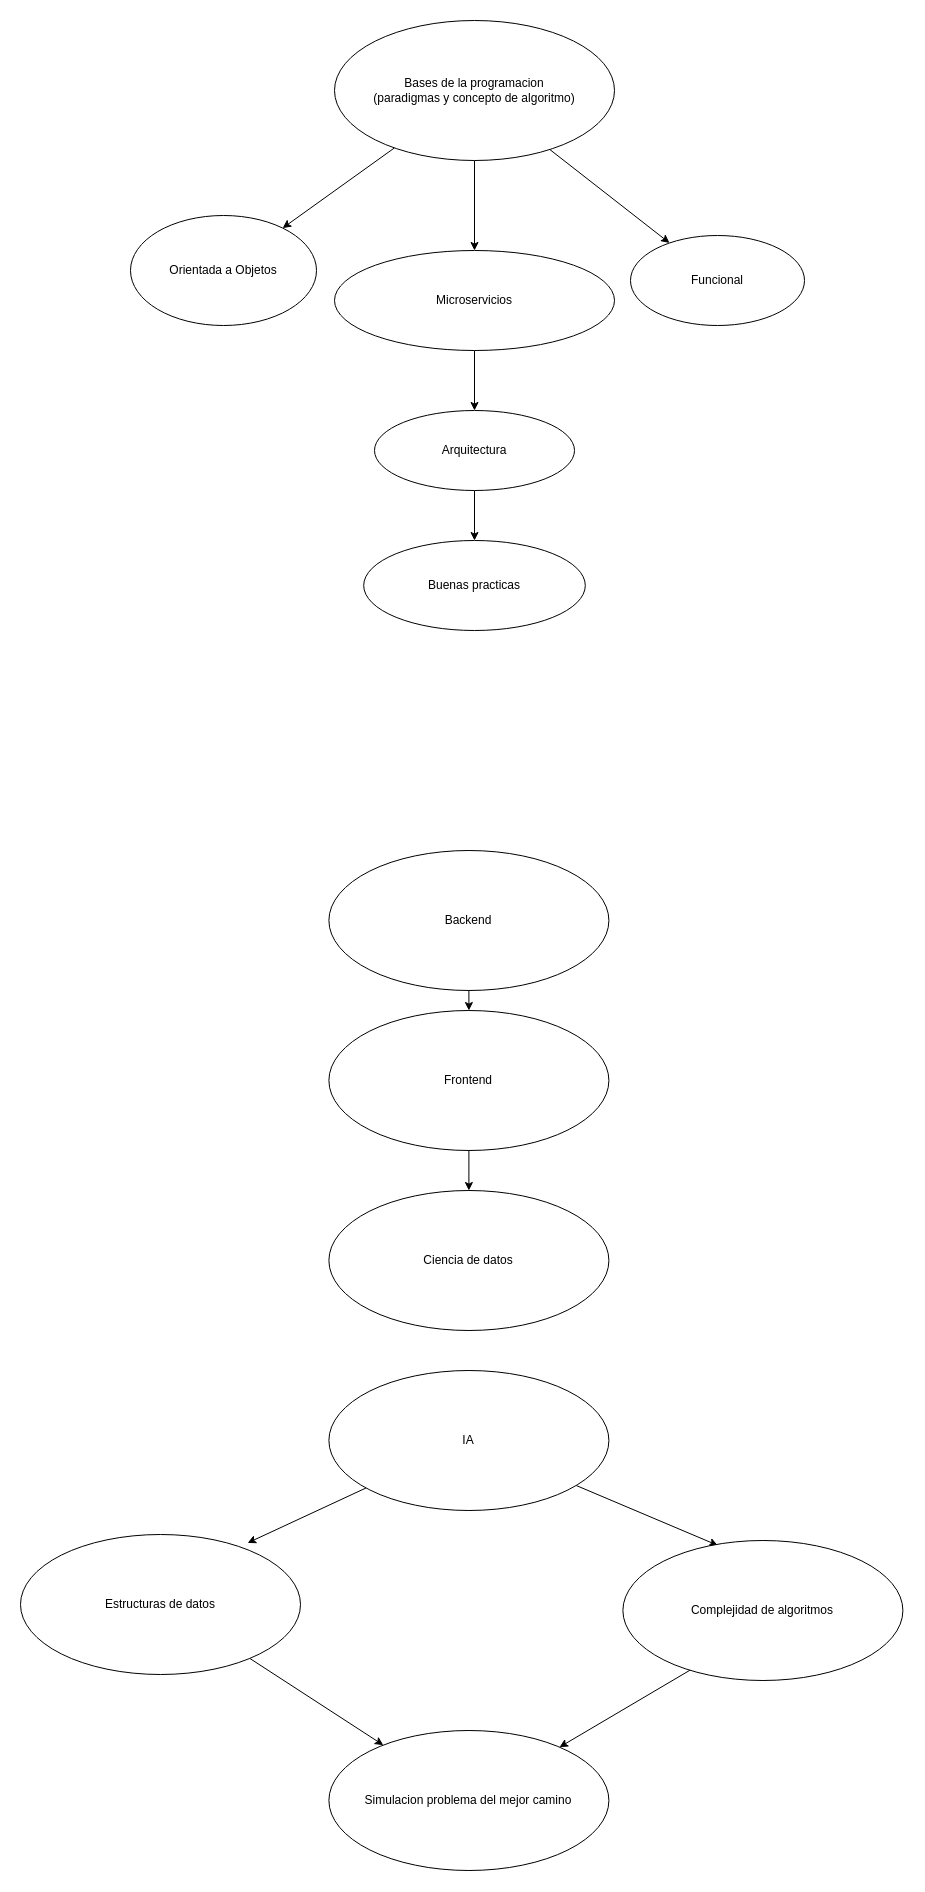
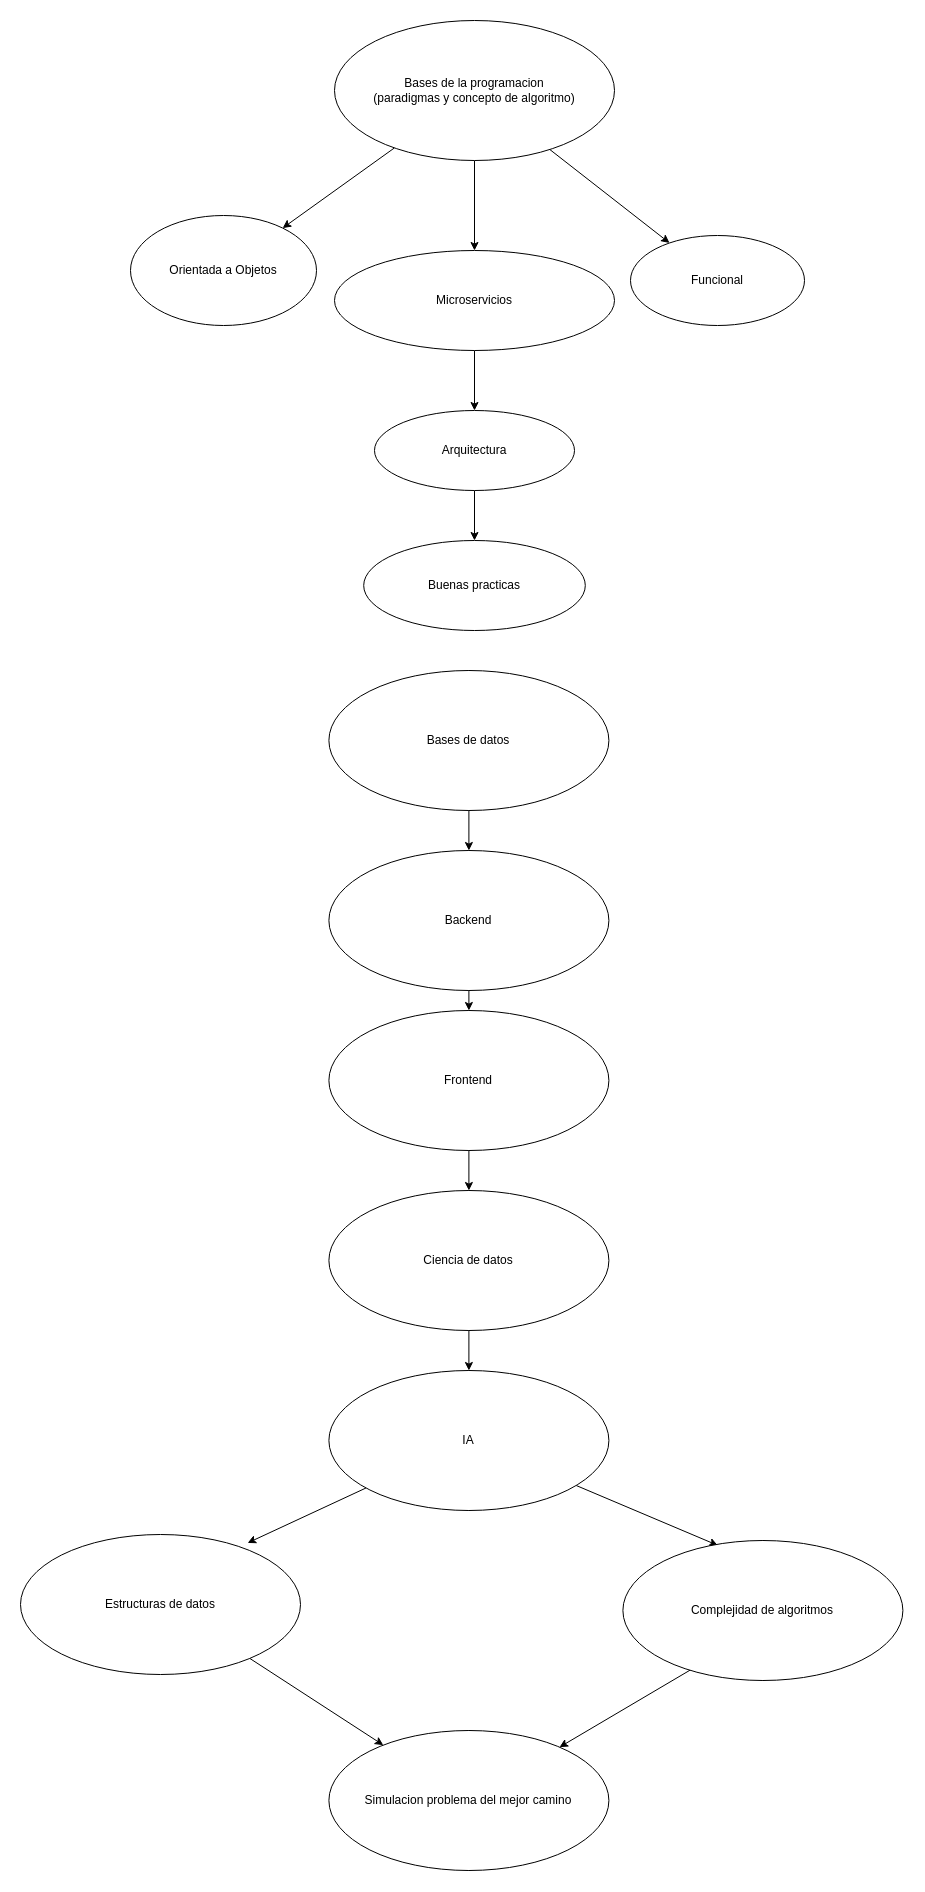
none -> (469, 741)
none -> (469, 827)
none -> (469, 1347)
